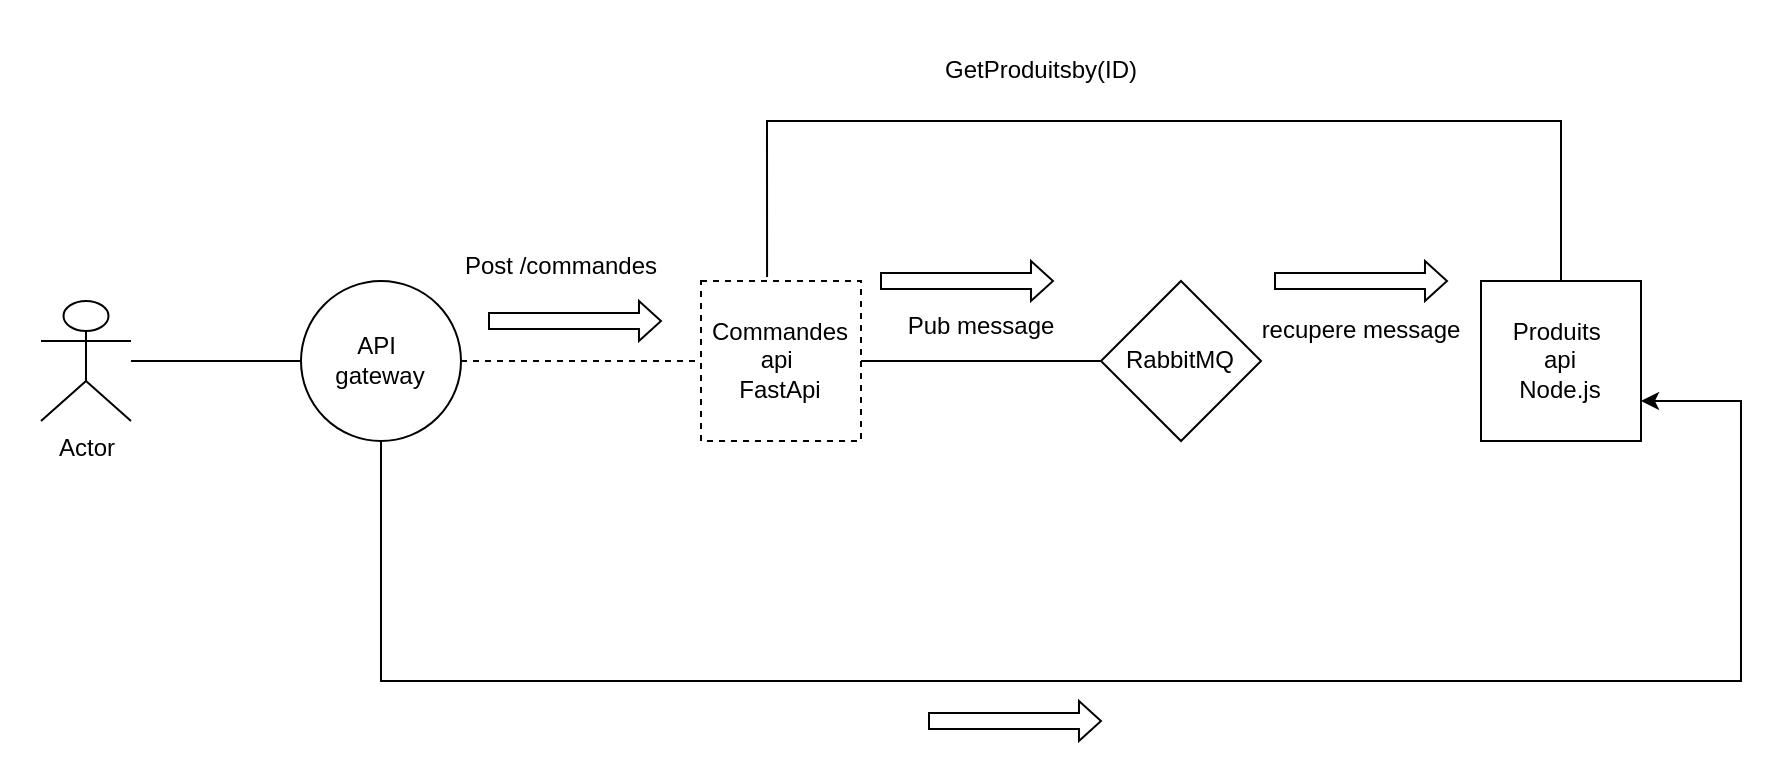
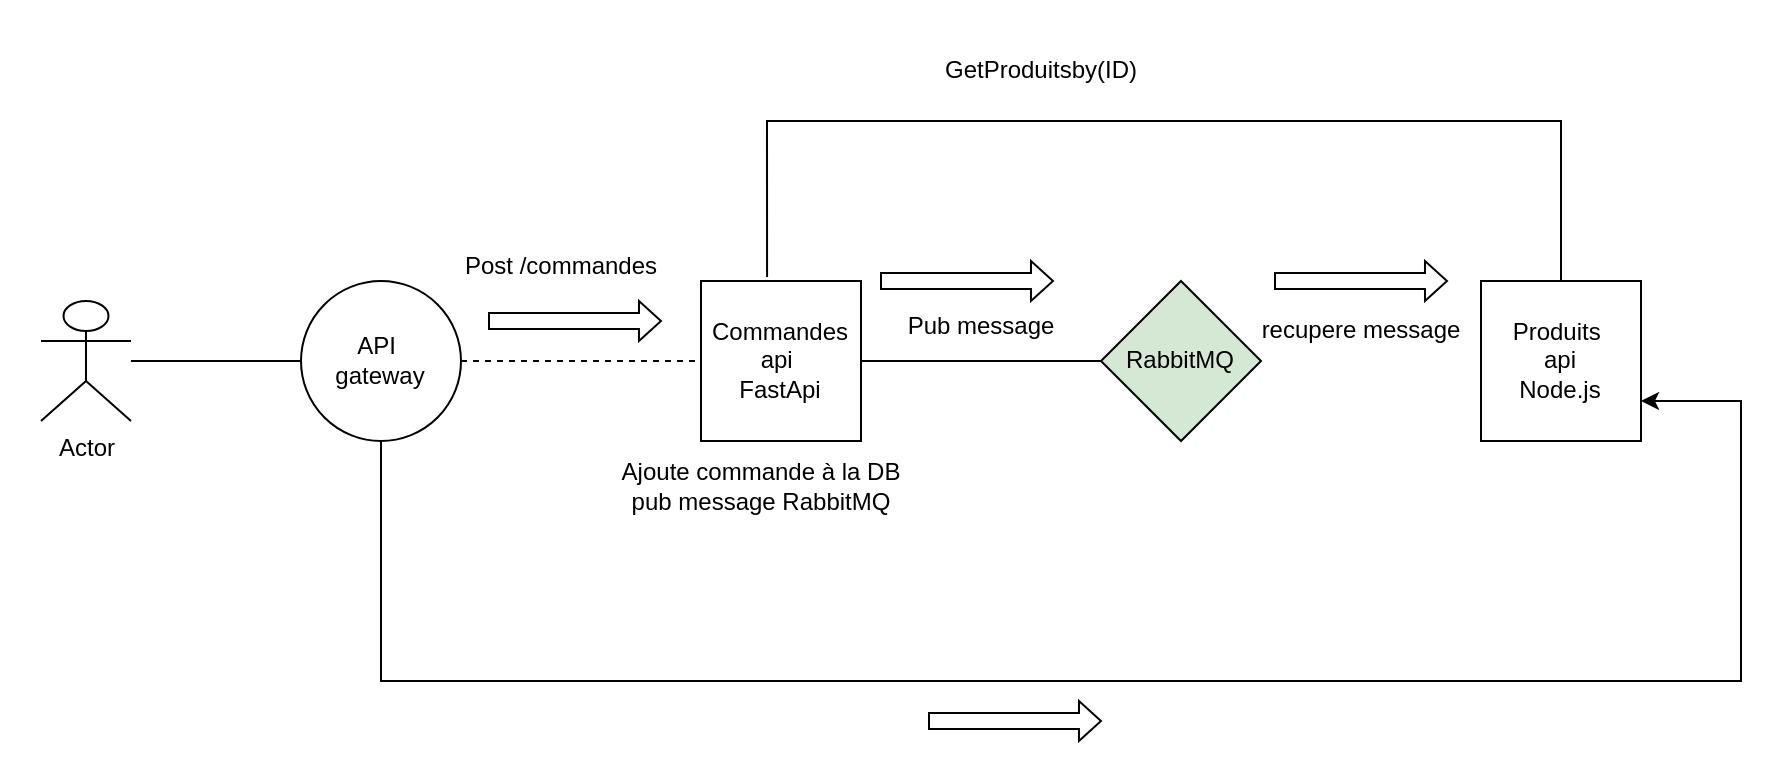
(781, 361) -> (781, 361)
(1181, 361) -> (1181, 361)
none -> (761, 487)
